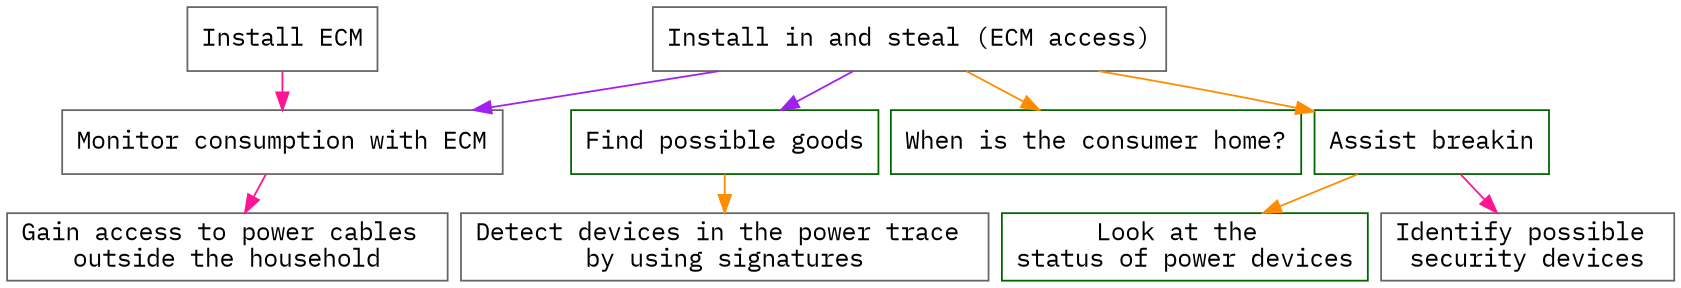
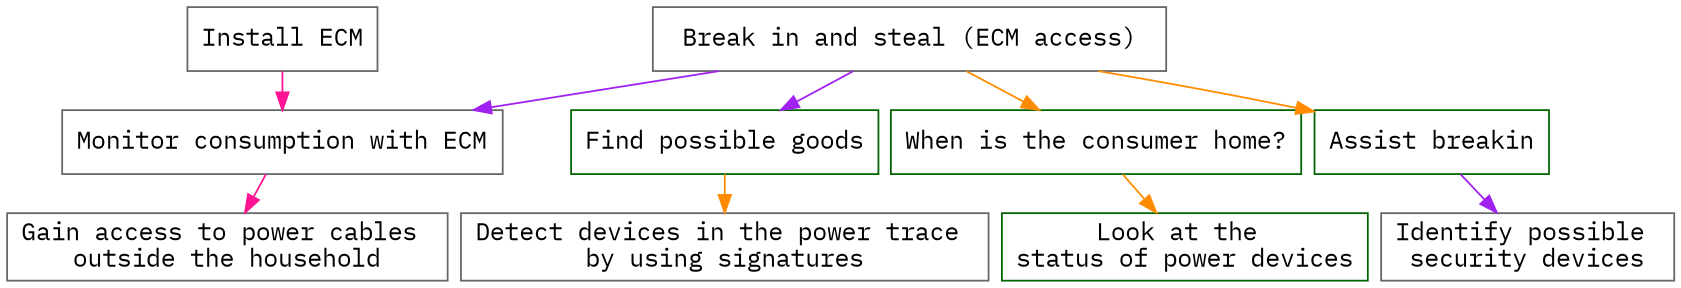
(910, 39) -> (910, 39)
(1473, 187) -> (1473, 187)
(1319, 190) -> (1133, 187)
